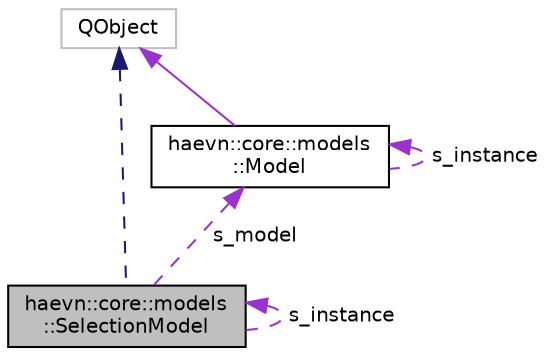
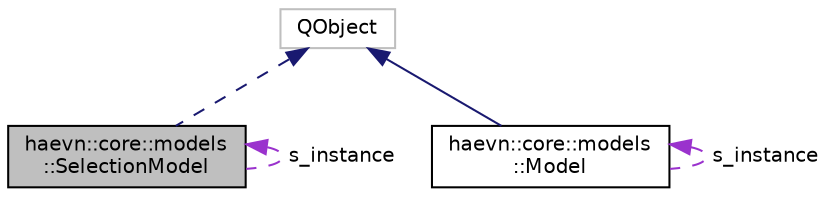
(196, 94) -> (444, 92)
(191, 244) -> none
